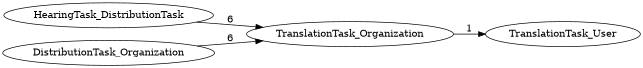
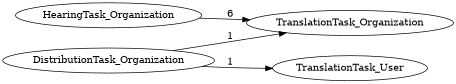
(109, 15) -> (109, 15)
(466, 34) -> (234, 68)
(230, 39) -> (230, 37)
